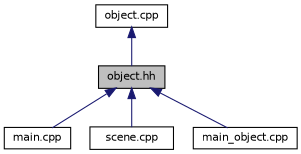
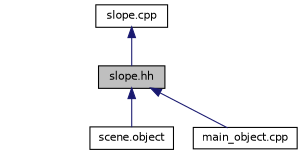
(132, 16) -> (132, 16)
(132, 77) -> (132, 77)
(37, 138) -> none
(132, 138) -> (132, 138)
